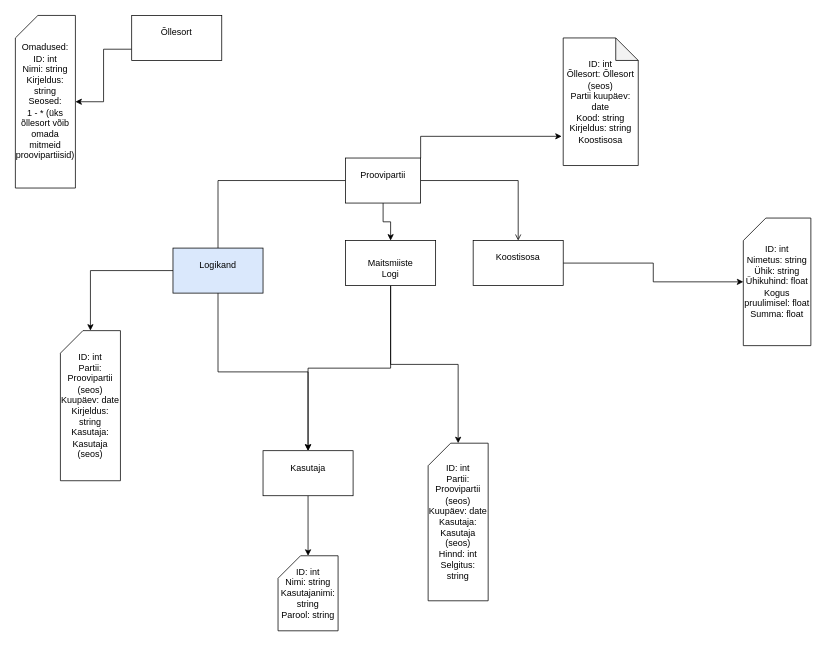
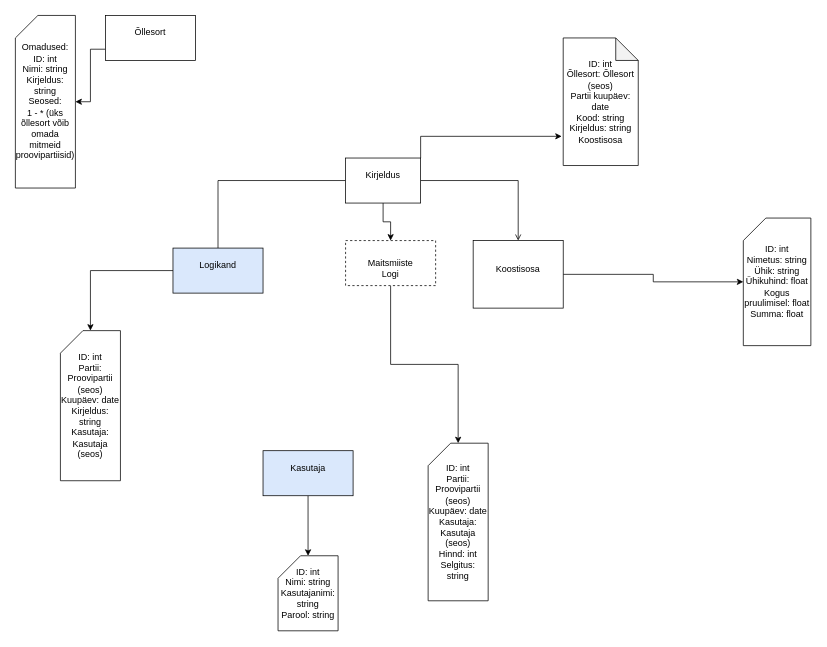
(177, 38) -> (150, 38)
(383, 180) -> (383, 180)
(390, 263) -> (390, 263)
(518, 263) -> (518, 274)
(390, 368) -> none
(218, 371) -> none
(308, 473) -> (308, 473)
